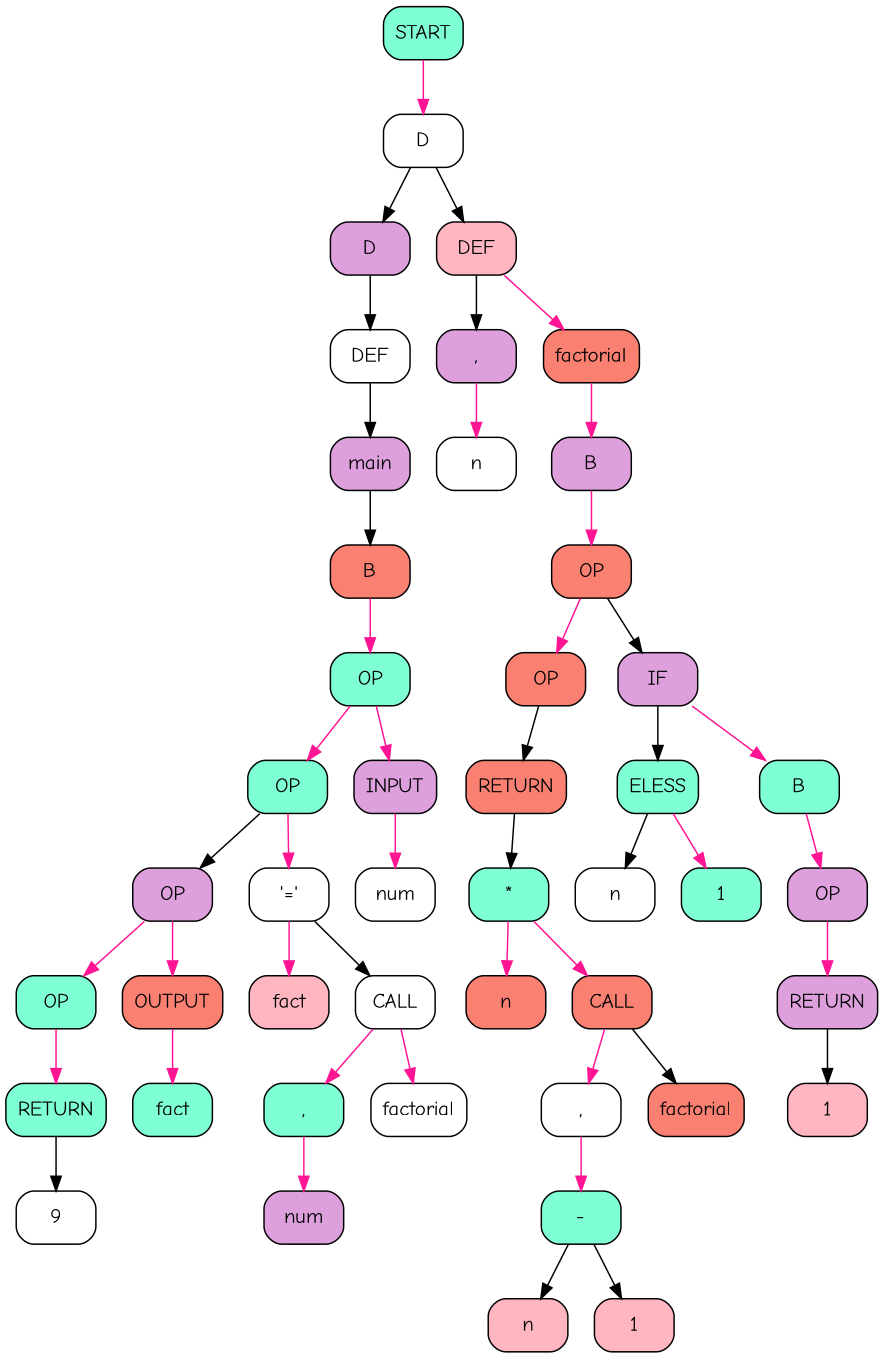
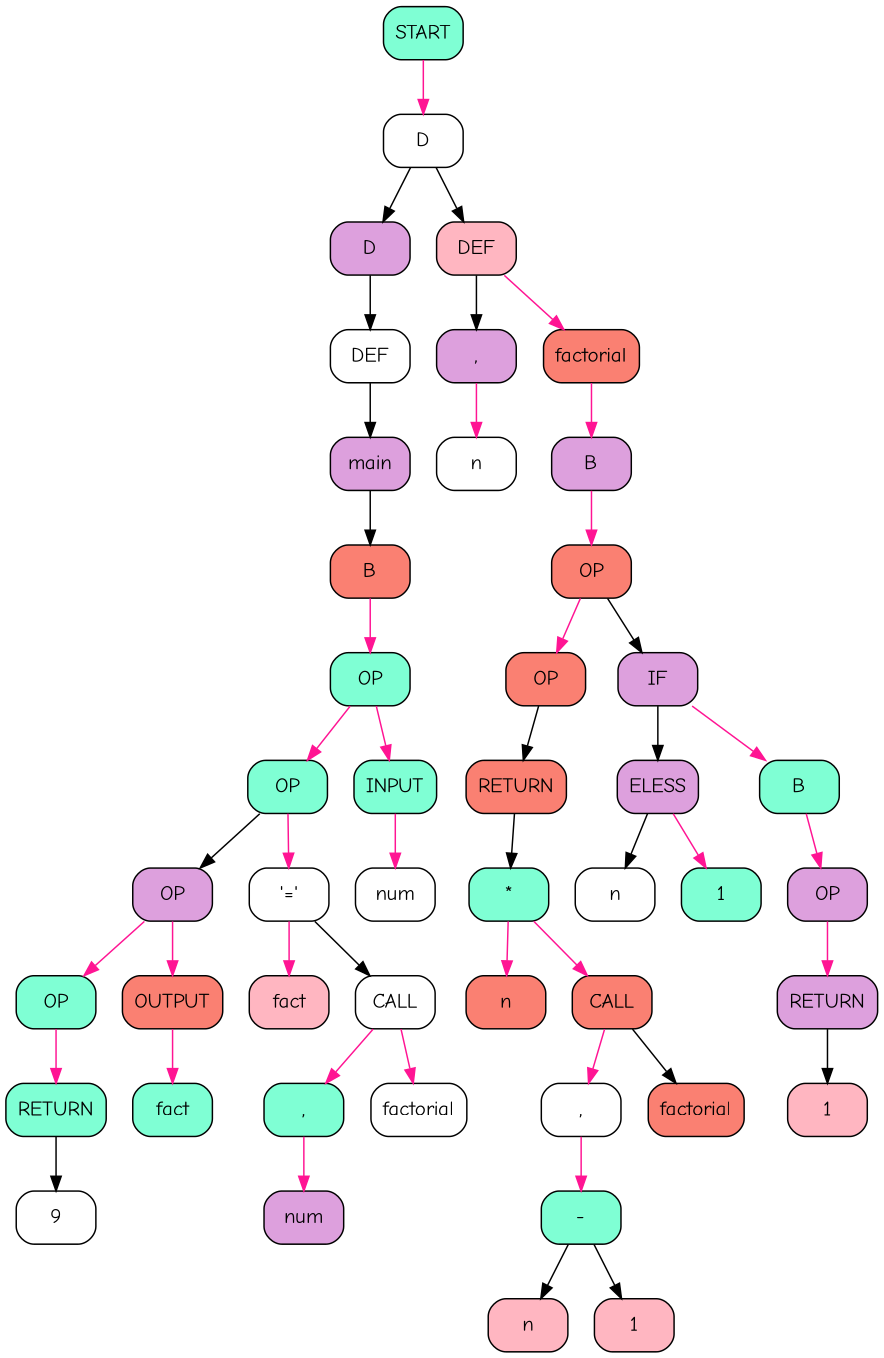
(395, 787) -> (395, 787)
(658, 787) -> (658, 787)
